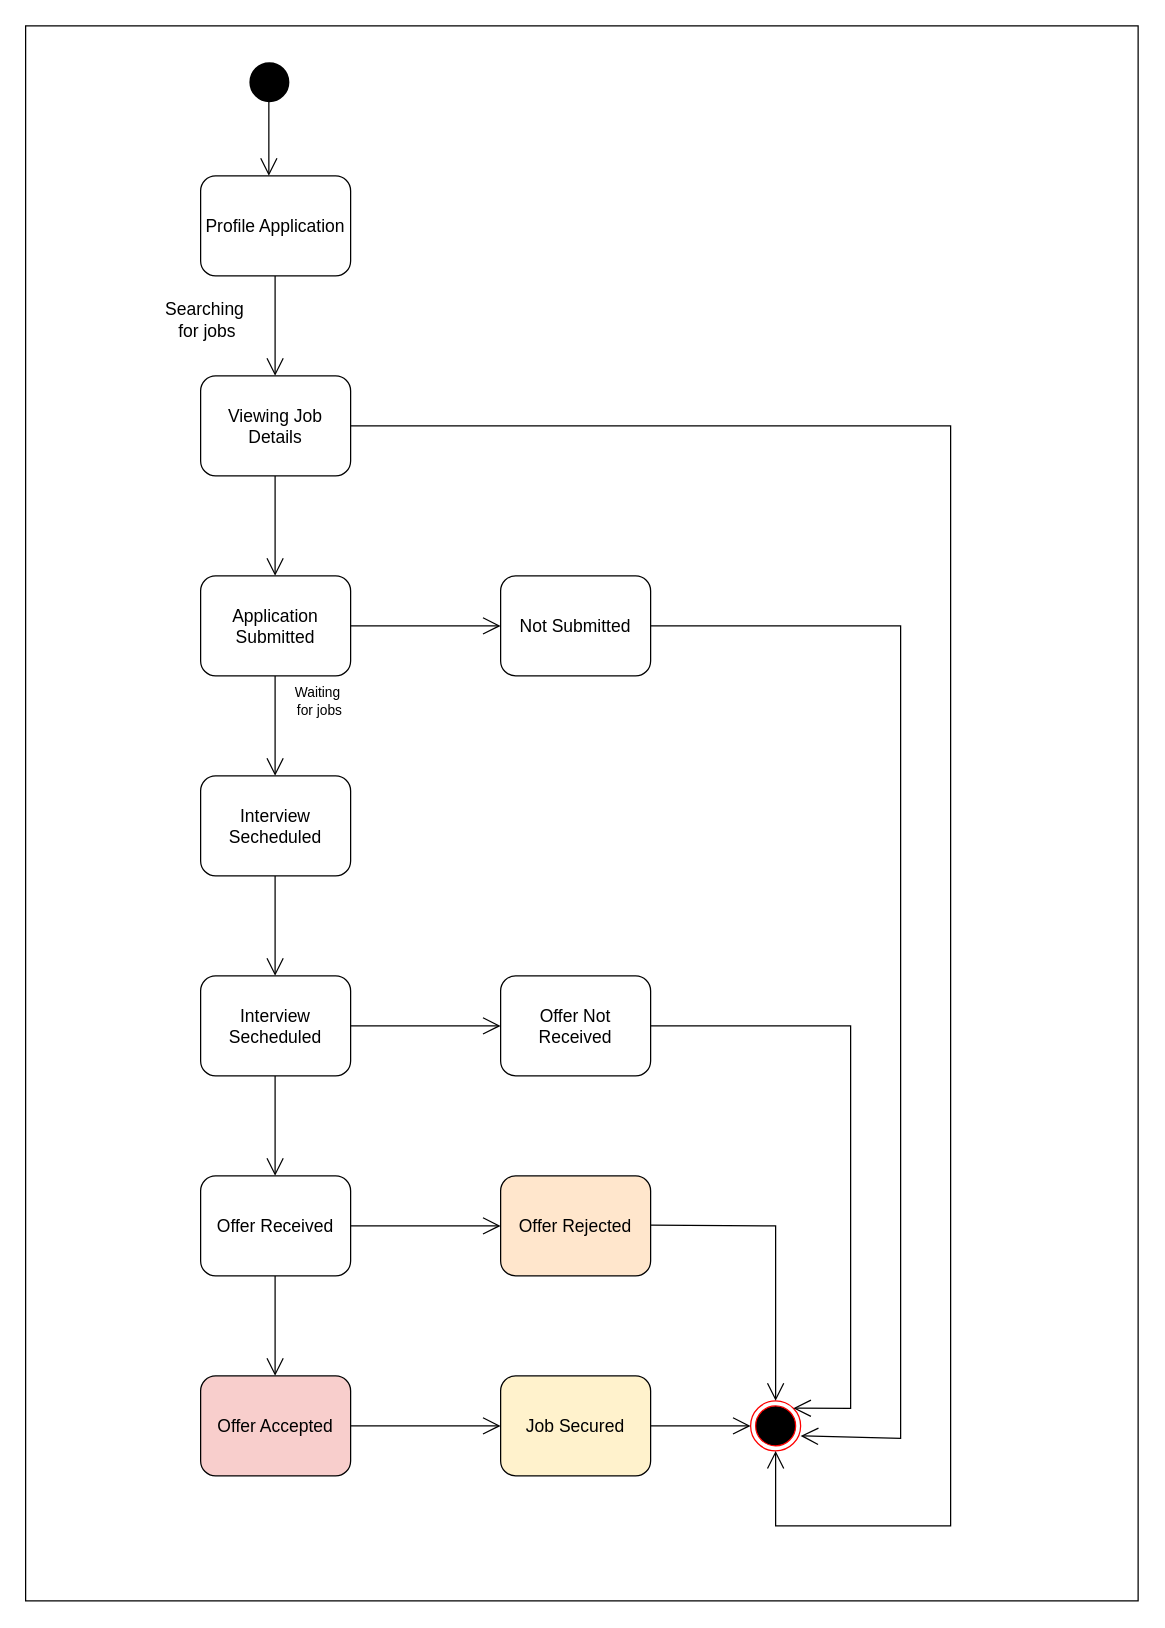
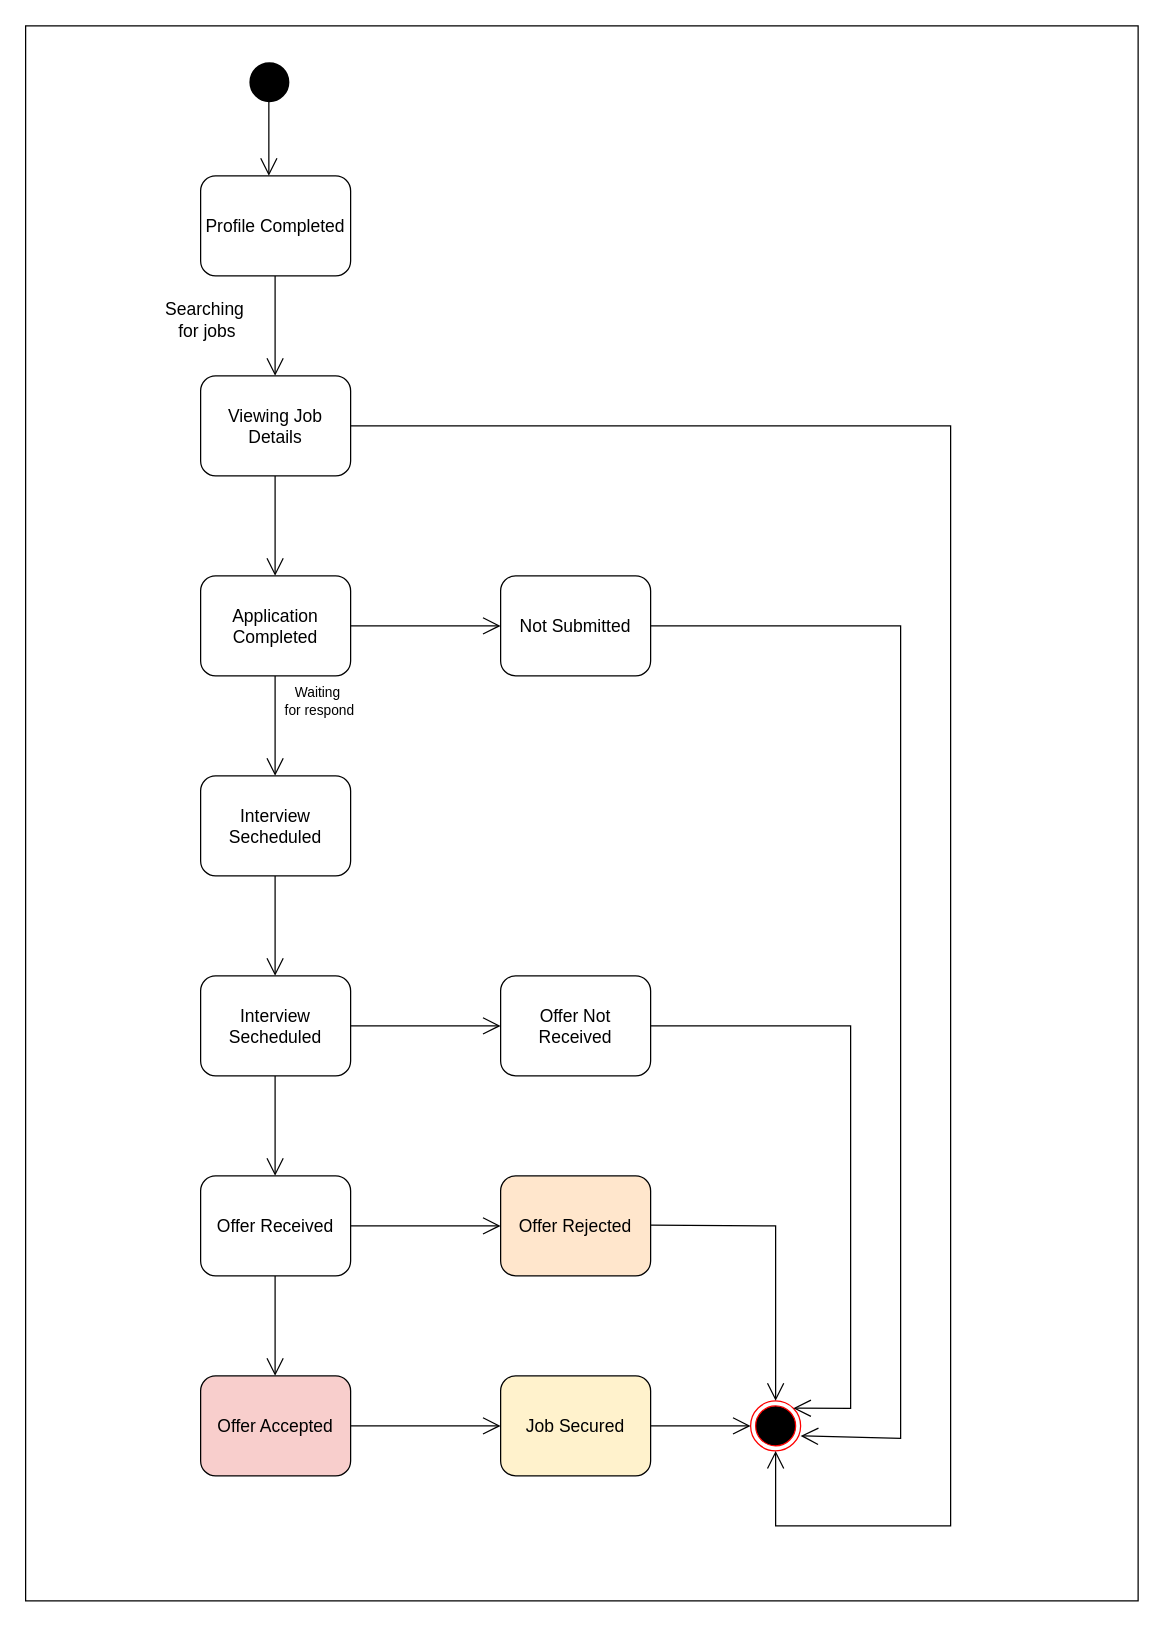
(276, 226) -> (276, 226)
(276, 626) -> (276, 626)
(320, 701) -> (320, 701)
